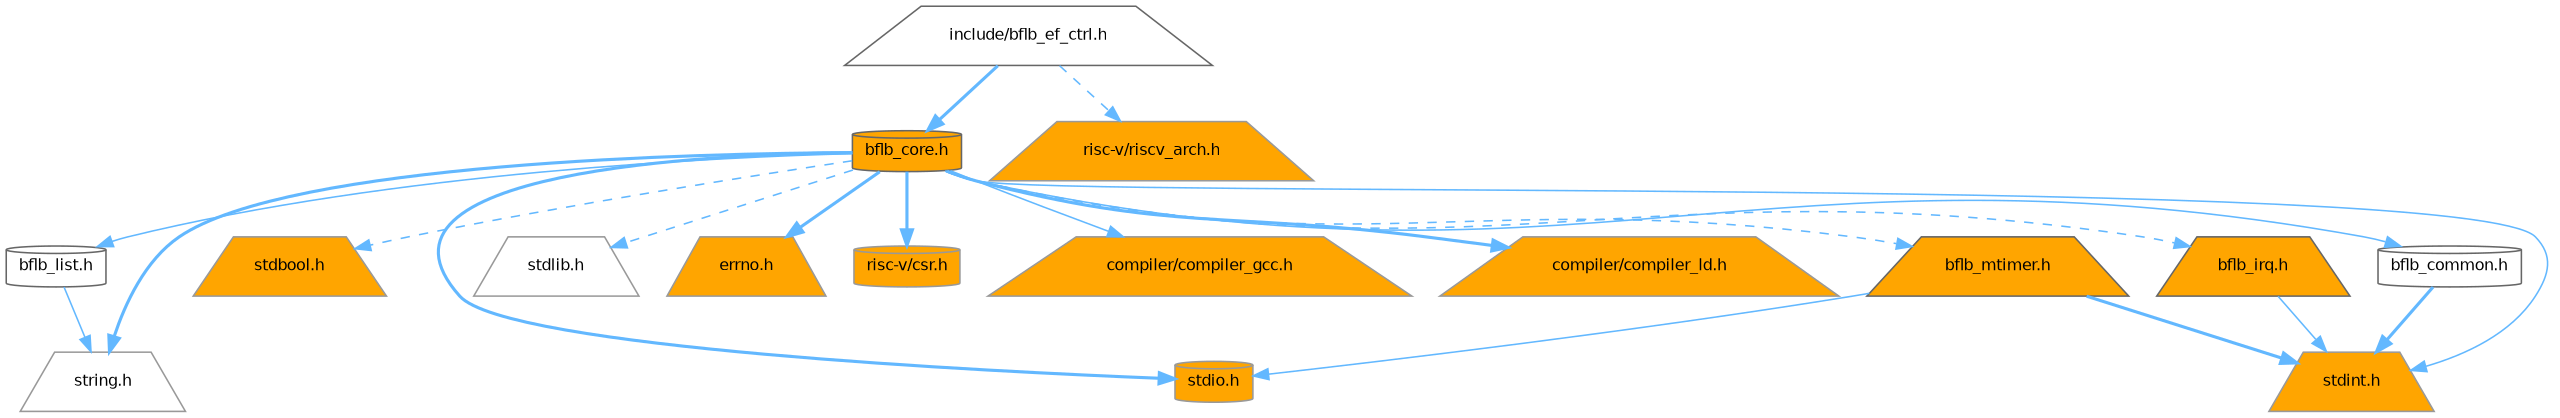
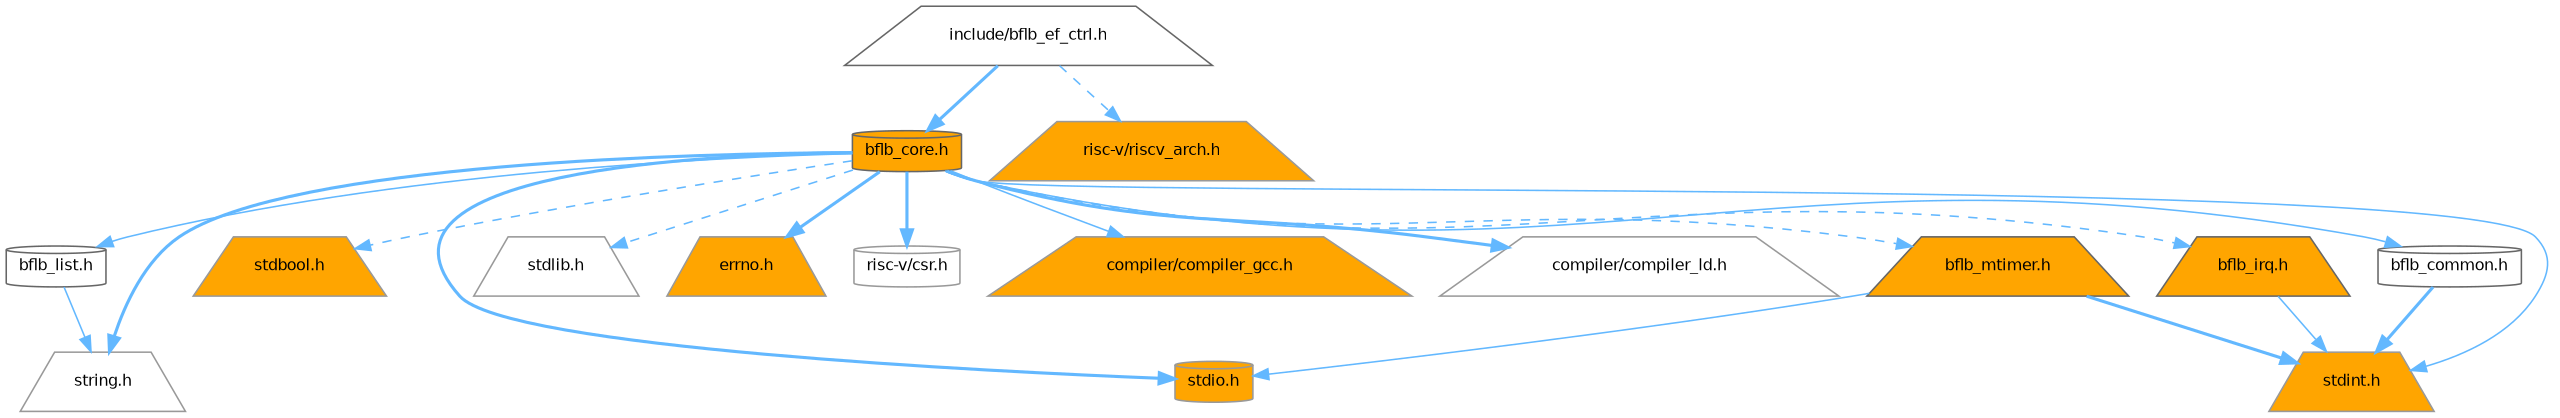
(907, 266) -> (907, 266)
(1639, 266) -> (1639, 266)
